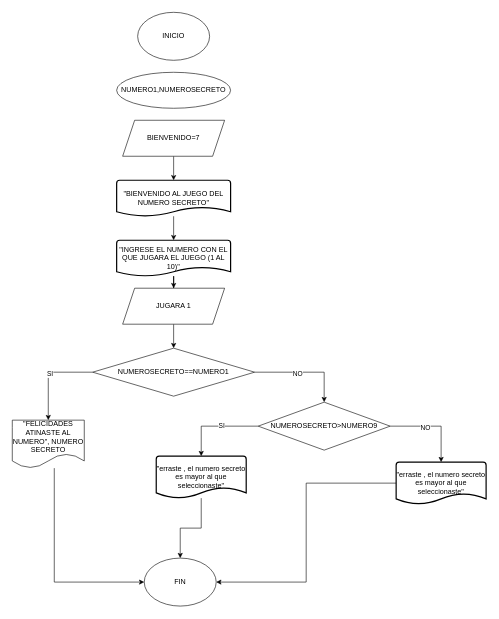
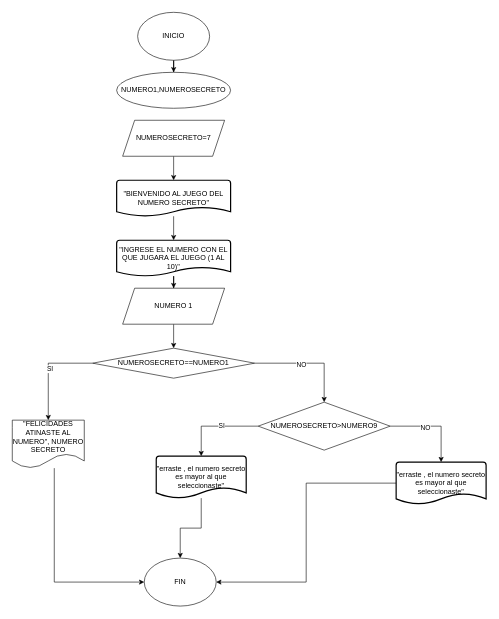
none -> (174, 68)
(174, 138) -> (174, 138)
(174, 306) -> (174, 306)
(174, 372) -> (174, 363)
